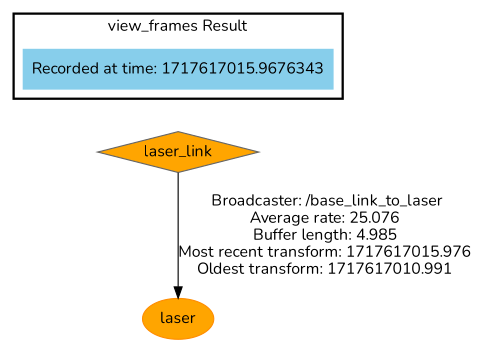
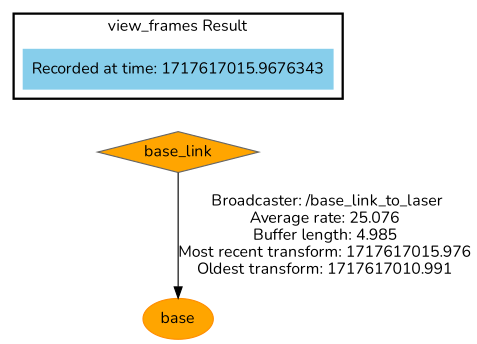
(178, 152) -> (178, 152)
(178, 319) -> (178, 319)
